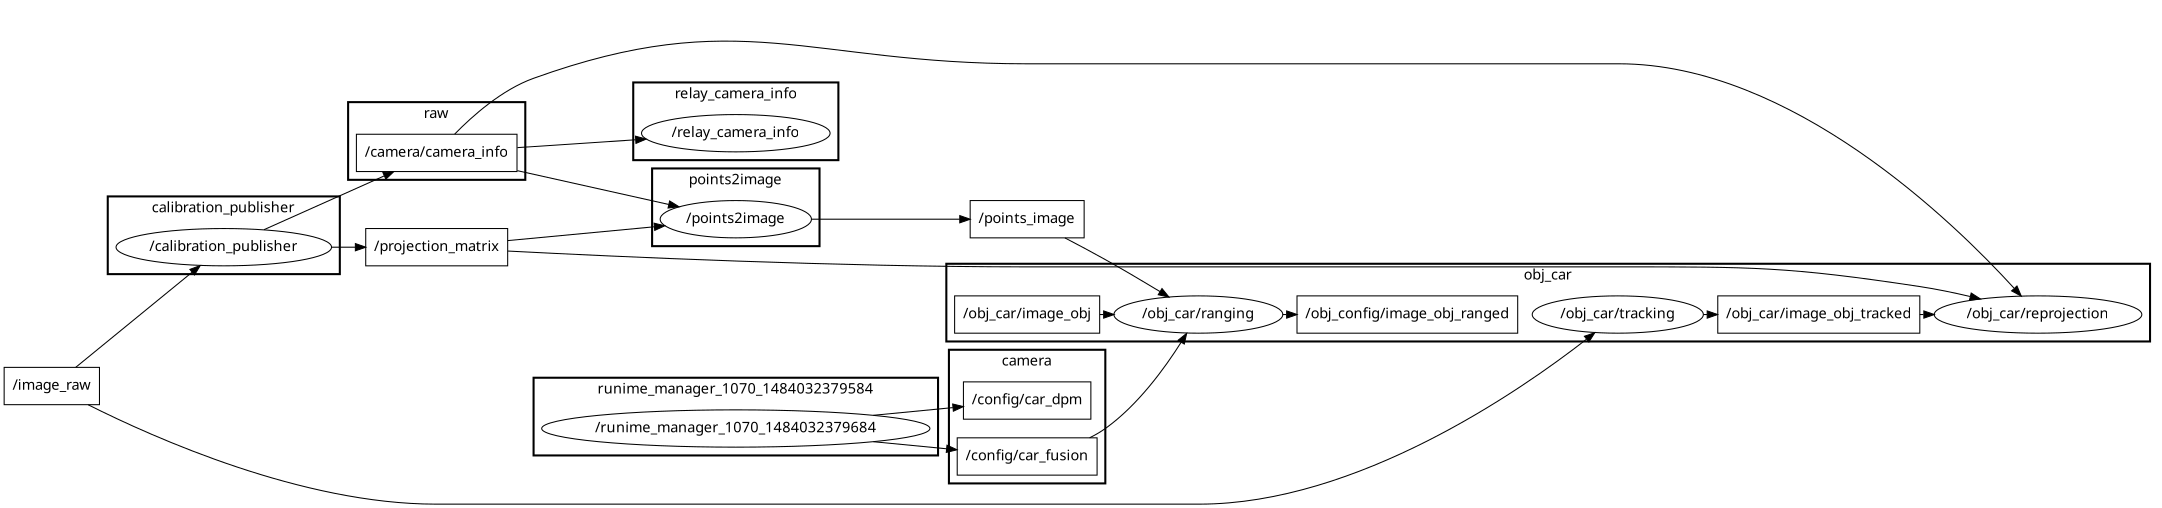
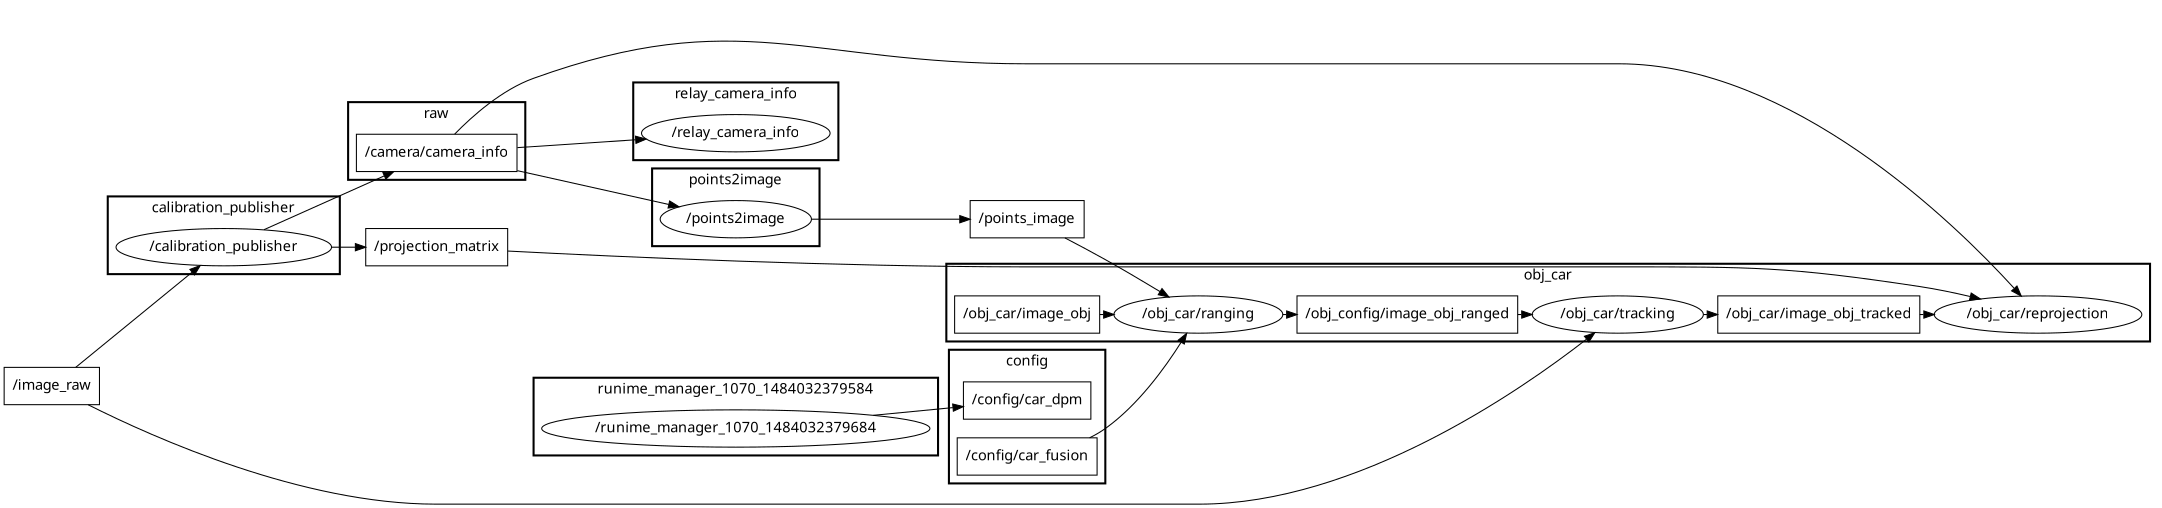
(581, 234) -> none
none -> (1520, 315)
(1027, 362) -> (1027, 362)
(910, 445) -> none
